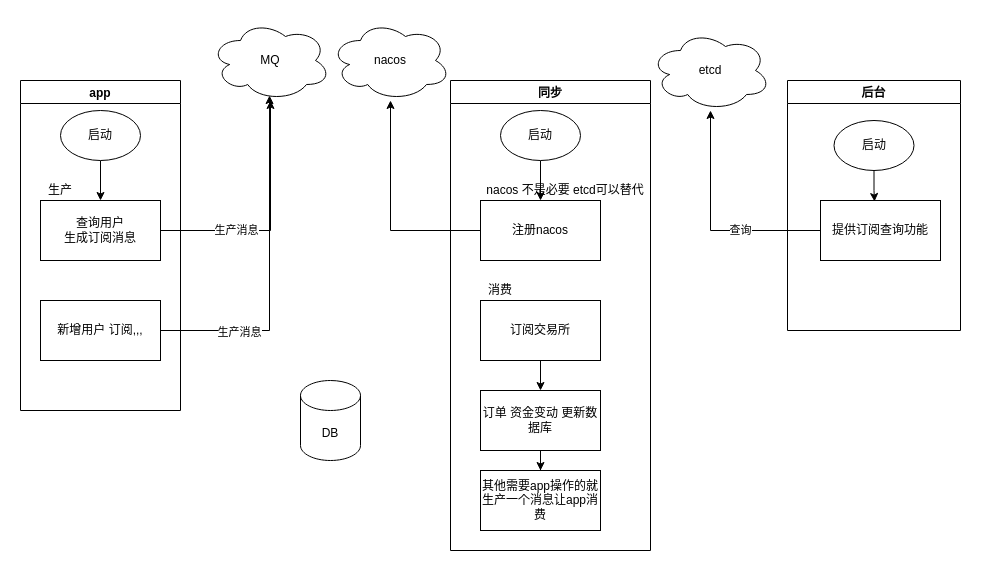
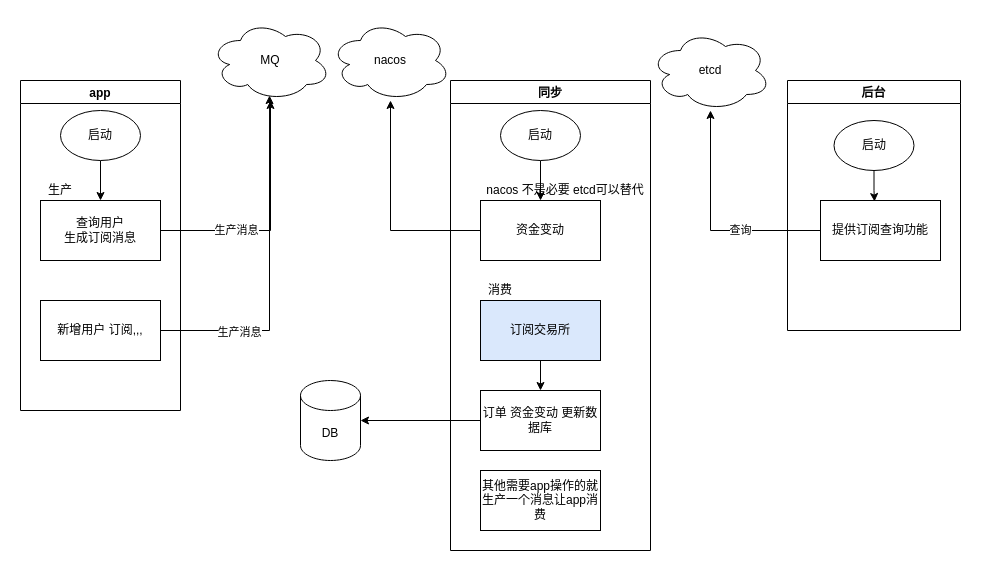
(541, 231) -> (541, 231)
(541, 331) -> (541, 331)
(541, 465) -> (424, 421)
